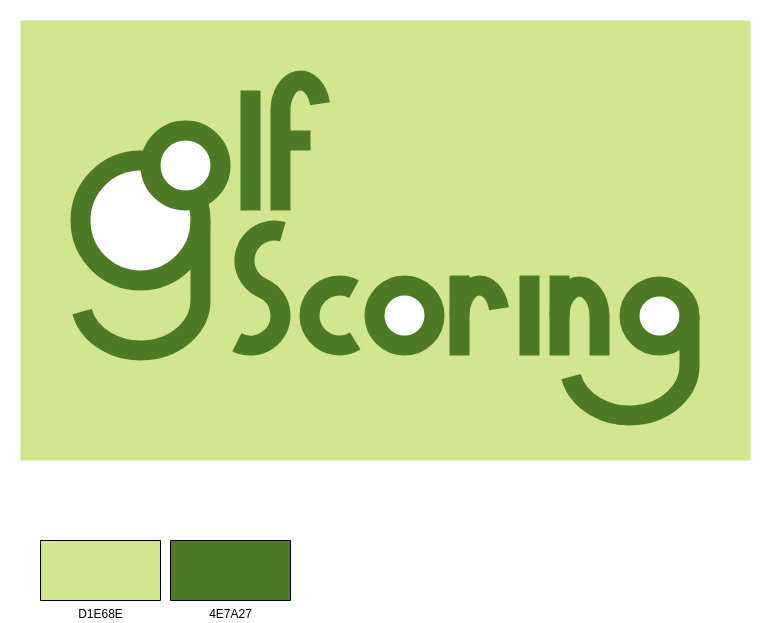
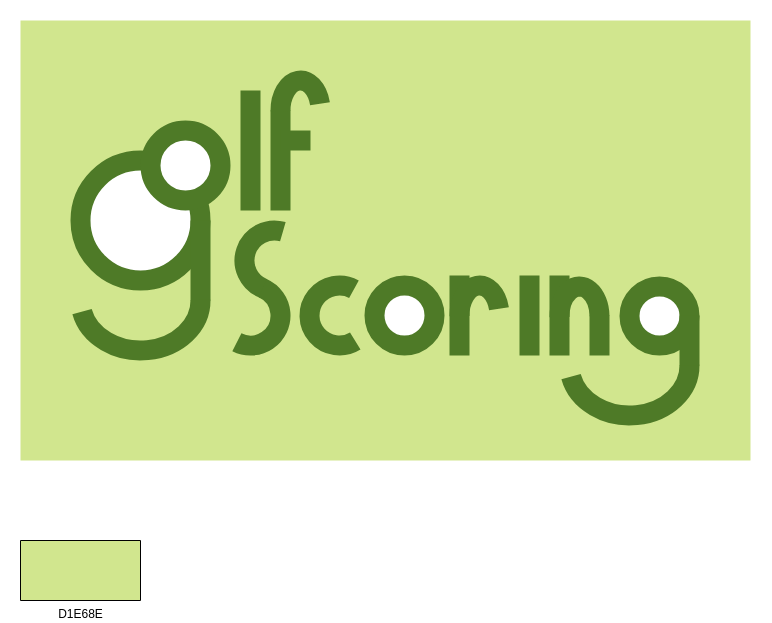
(101, 571) -> (81, 571)
(231, 571) -> none
